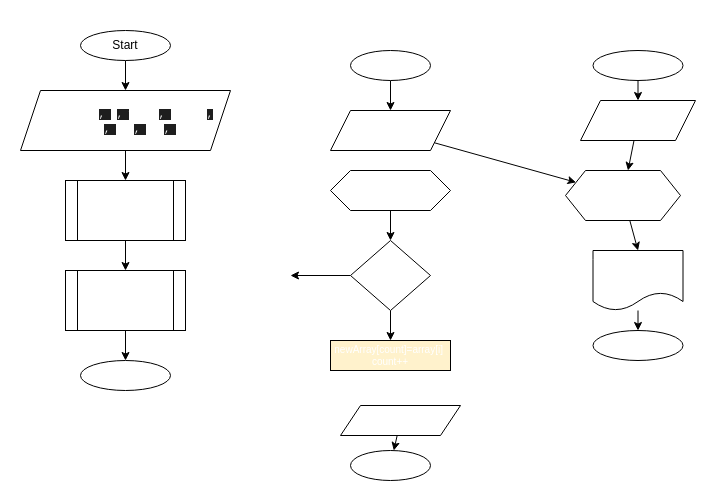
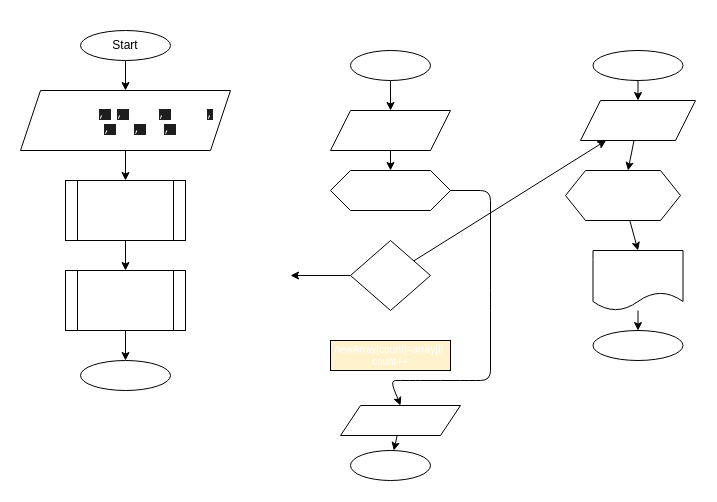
(502, 162) -> (391, 157)
(391, 222) -> none
none -> (491, 318)
(391, 322) -> (507, 202)
